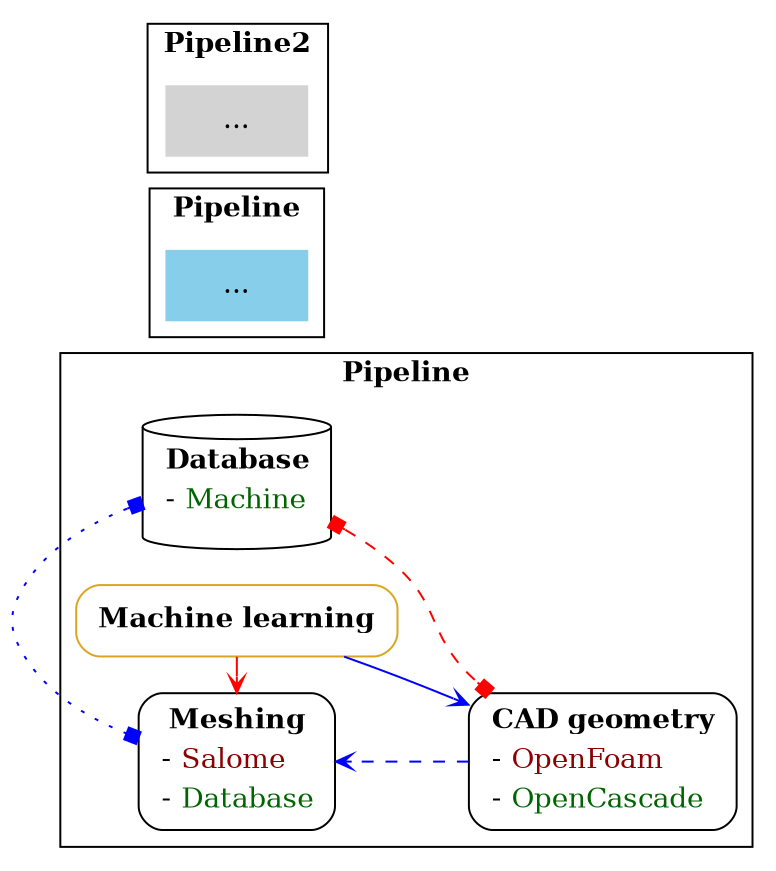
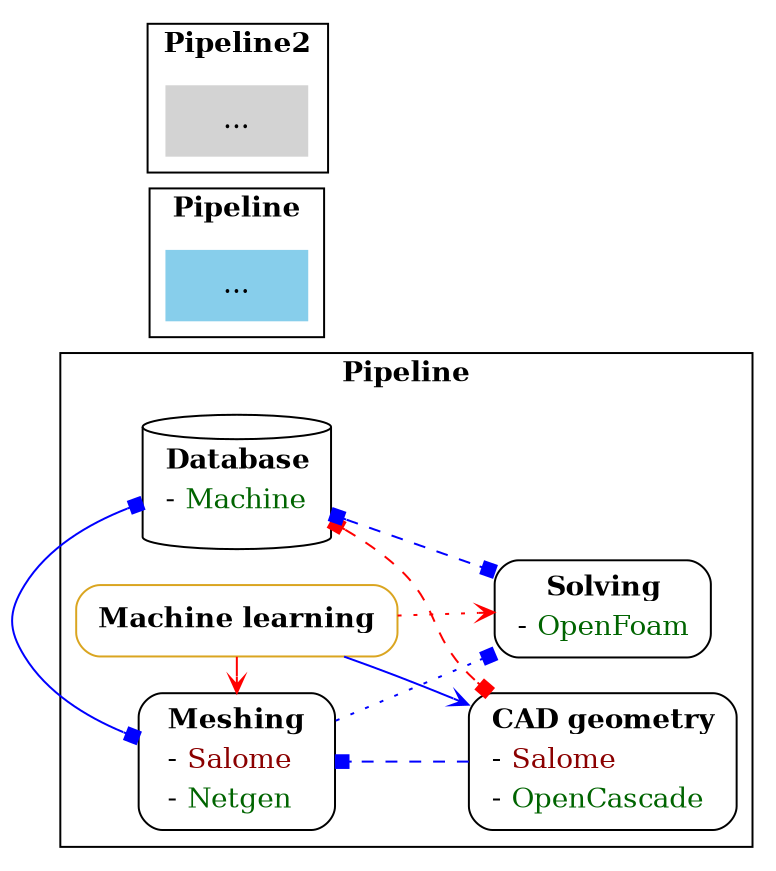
none -> (603, 609)
(12, 619) -> (12, 619)
(588, 760) -> (564, 760)
(410, 762) -> (410, 762)
(248, 799) -> (240, 799)
